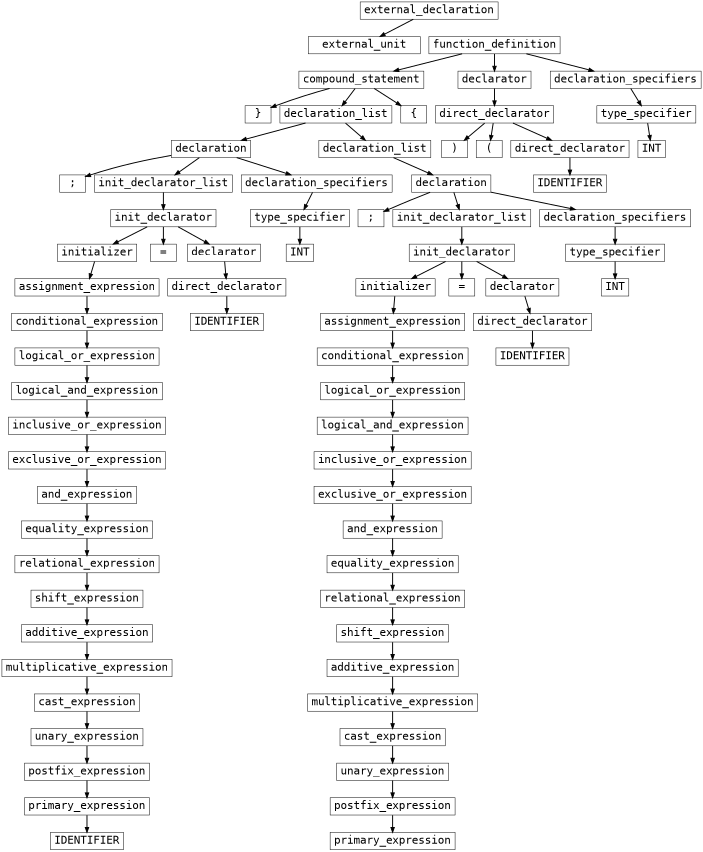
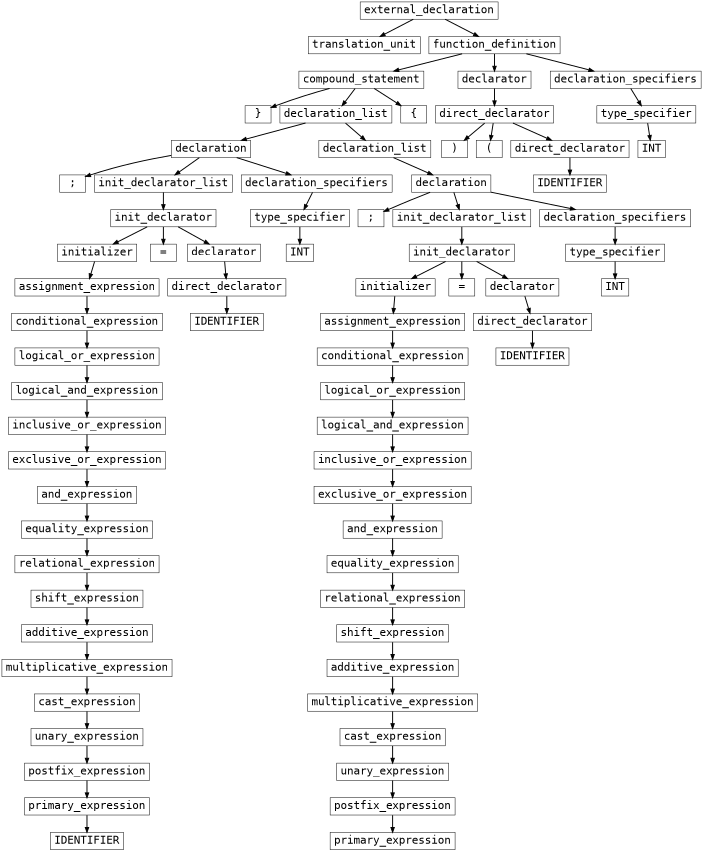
none -> (460, 27)
(364, 45) -> (364, 45)
